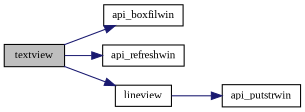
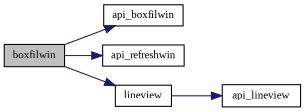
(34, 56) -> (34, 56)
(261, 96) -> (261, 96)
